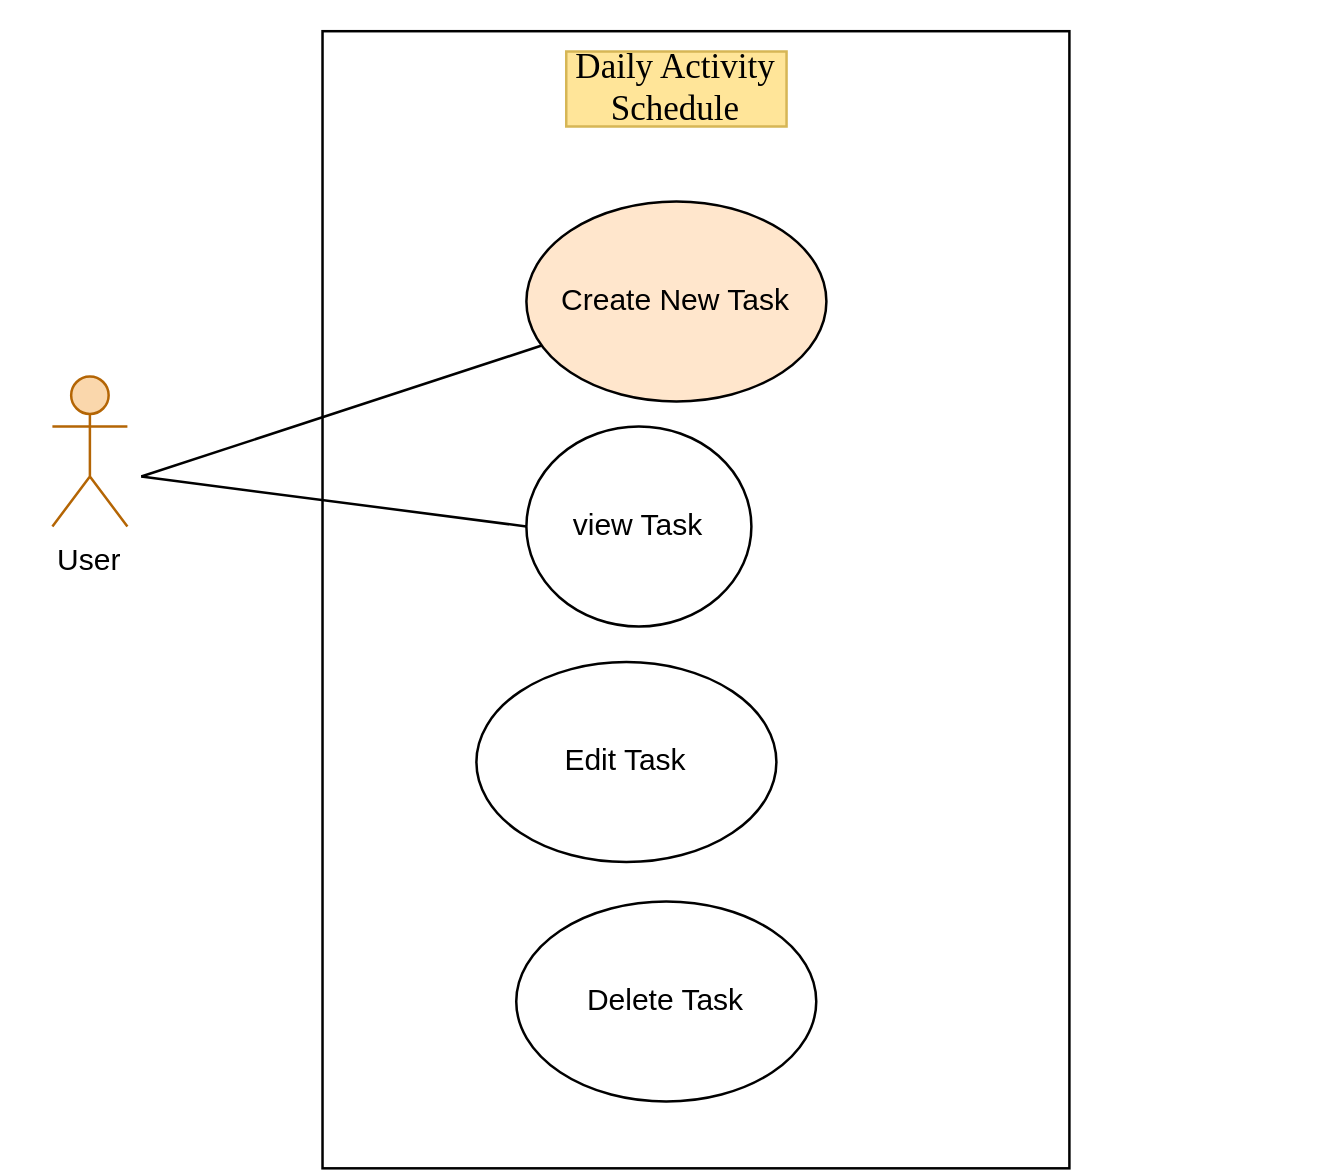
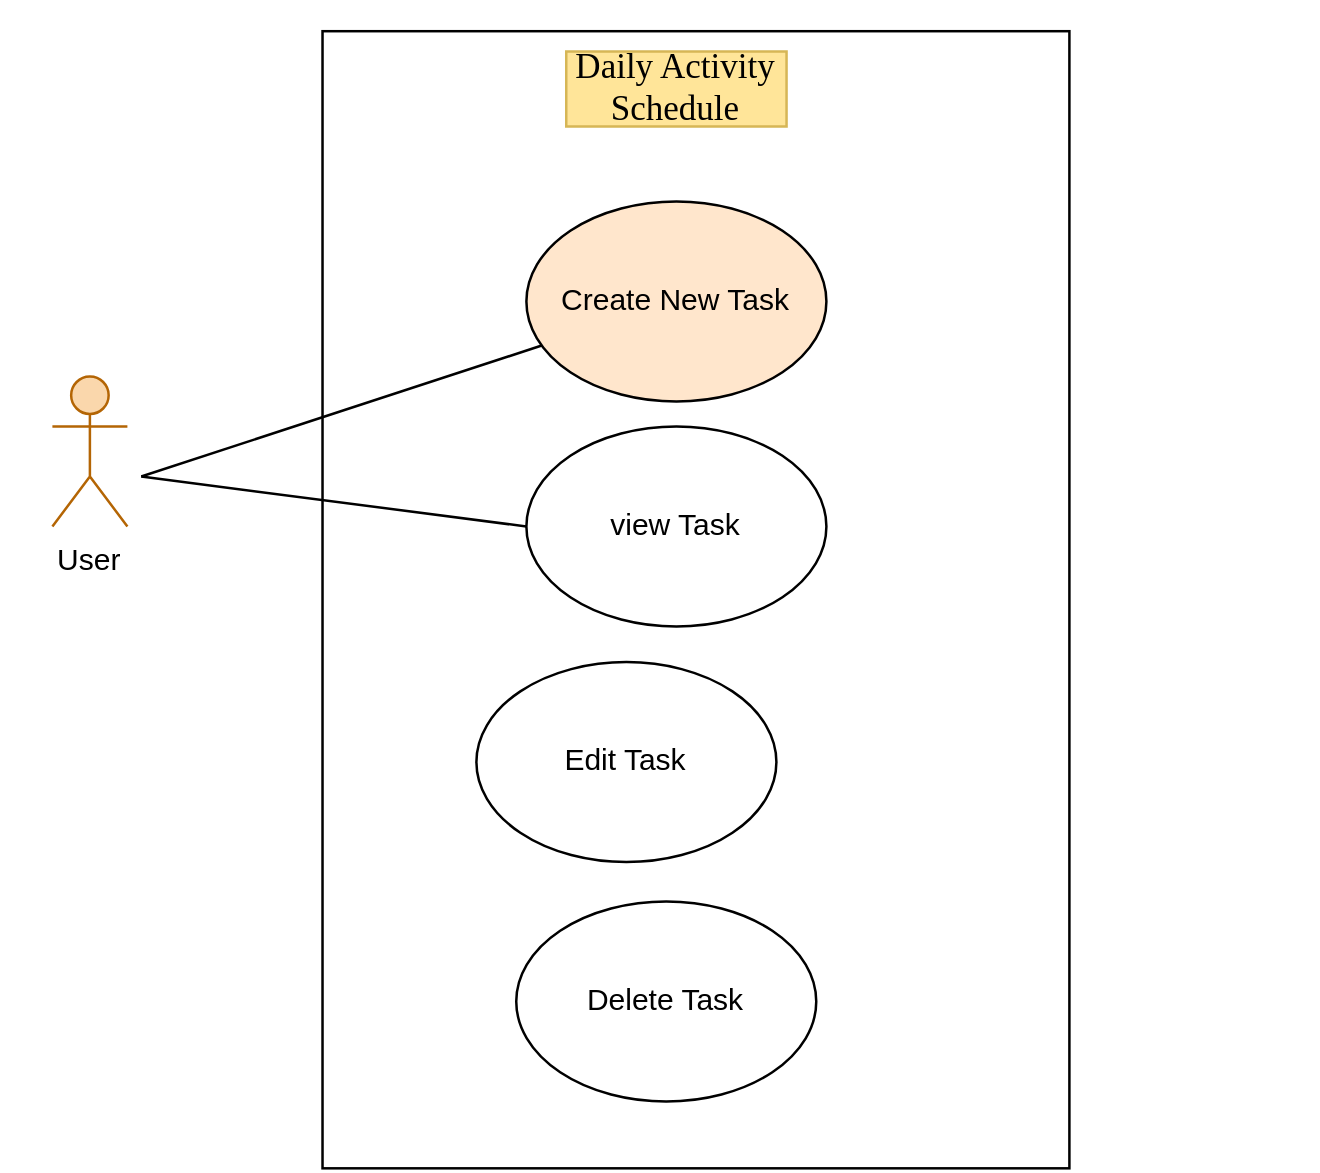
(639, 526) -> (676, 526)
